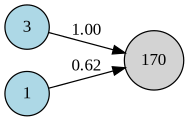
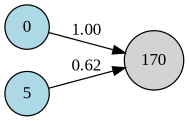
(27, 27) -> (27, 27)
(27, 94) -> (27, 94)
